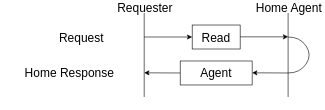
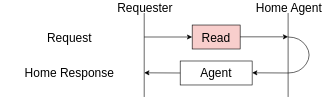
(81, 37) -> (69, 37)
(216, 37) -> (216, 37)
